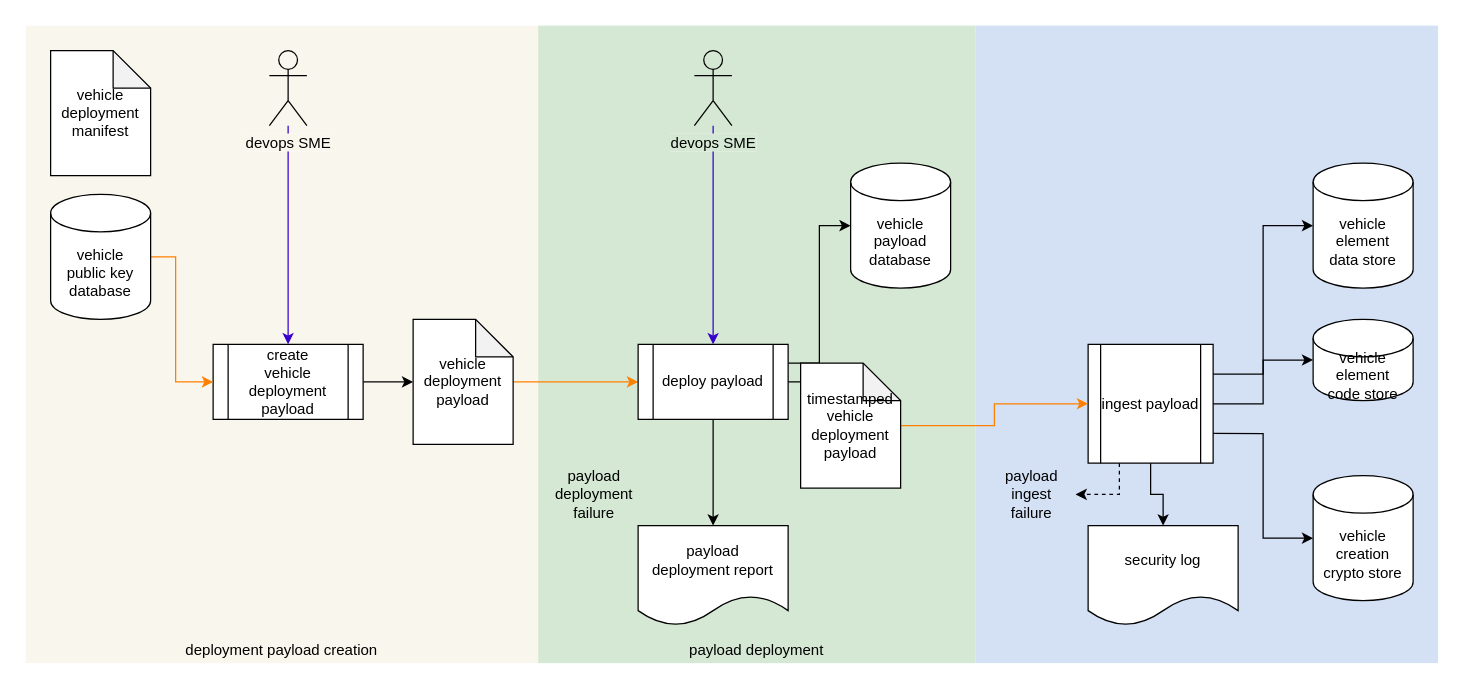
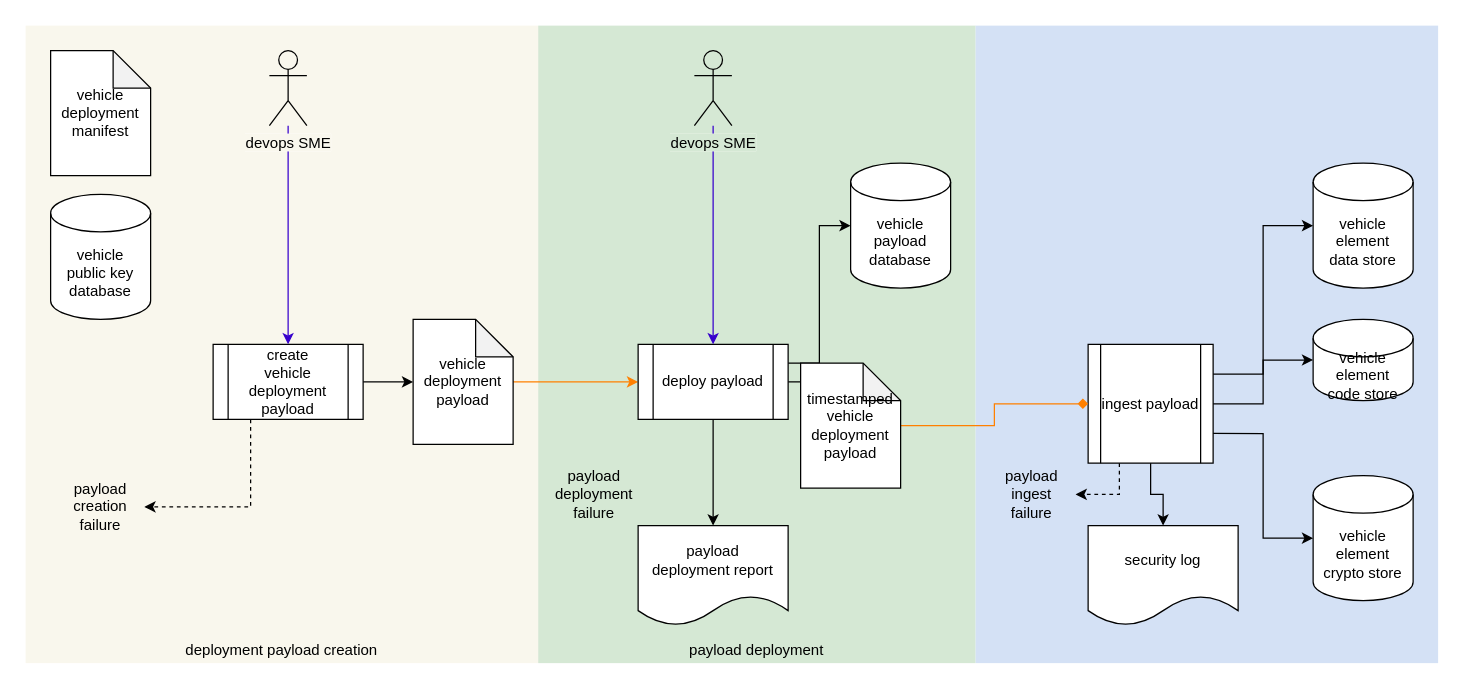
(176, 321) -> none
(1078, 404) -> (1077, 404)
none -> (101, 507)
none -> (246, 507)
(1363, 554) -> (1363, 554)
